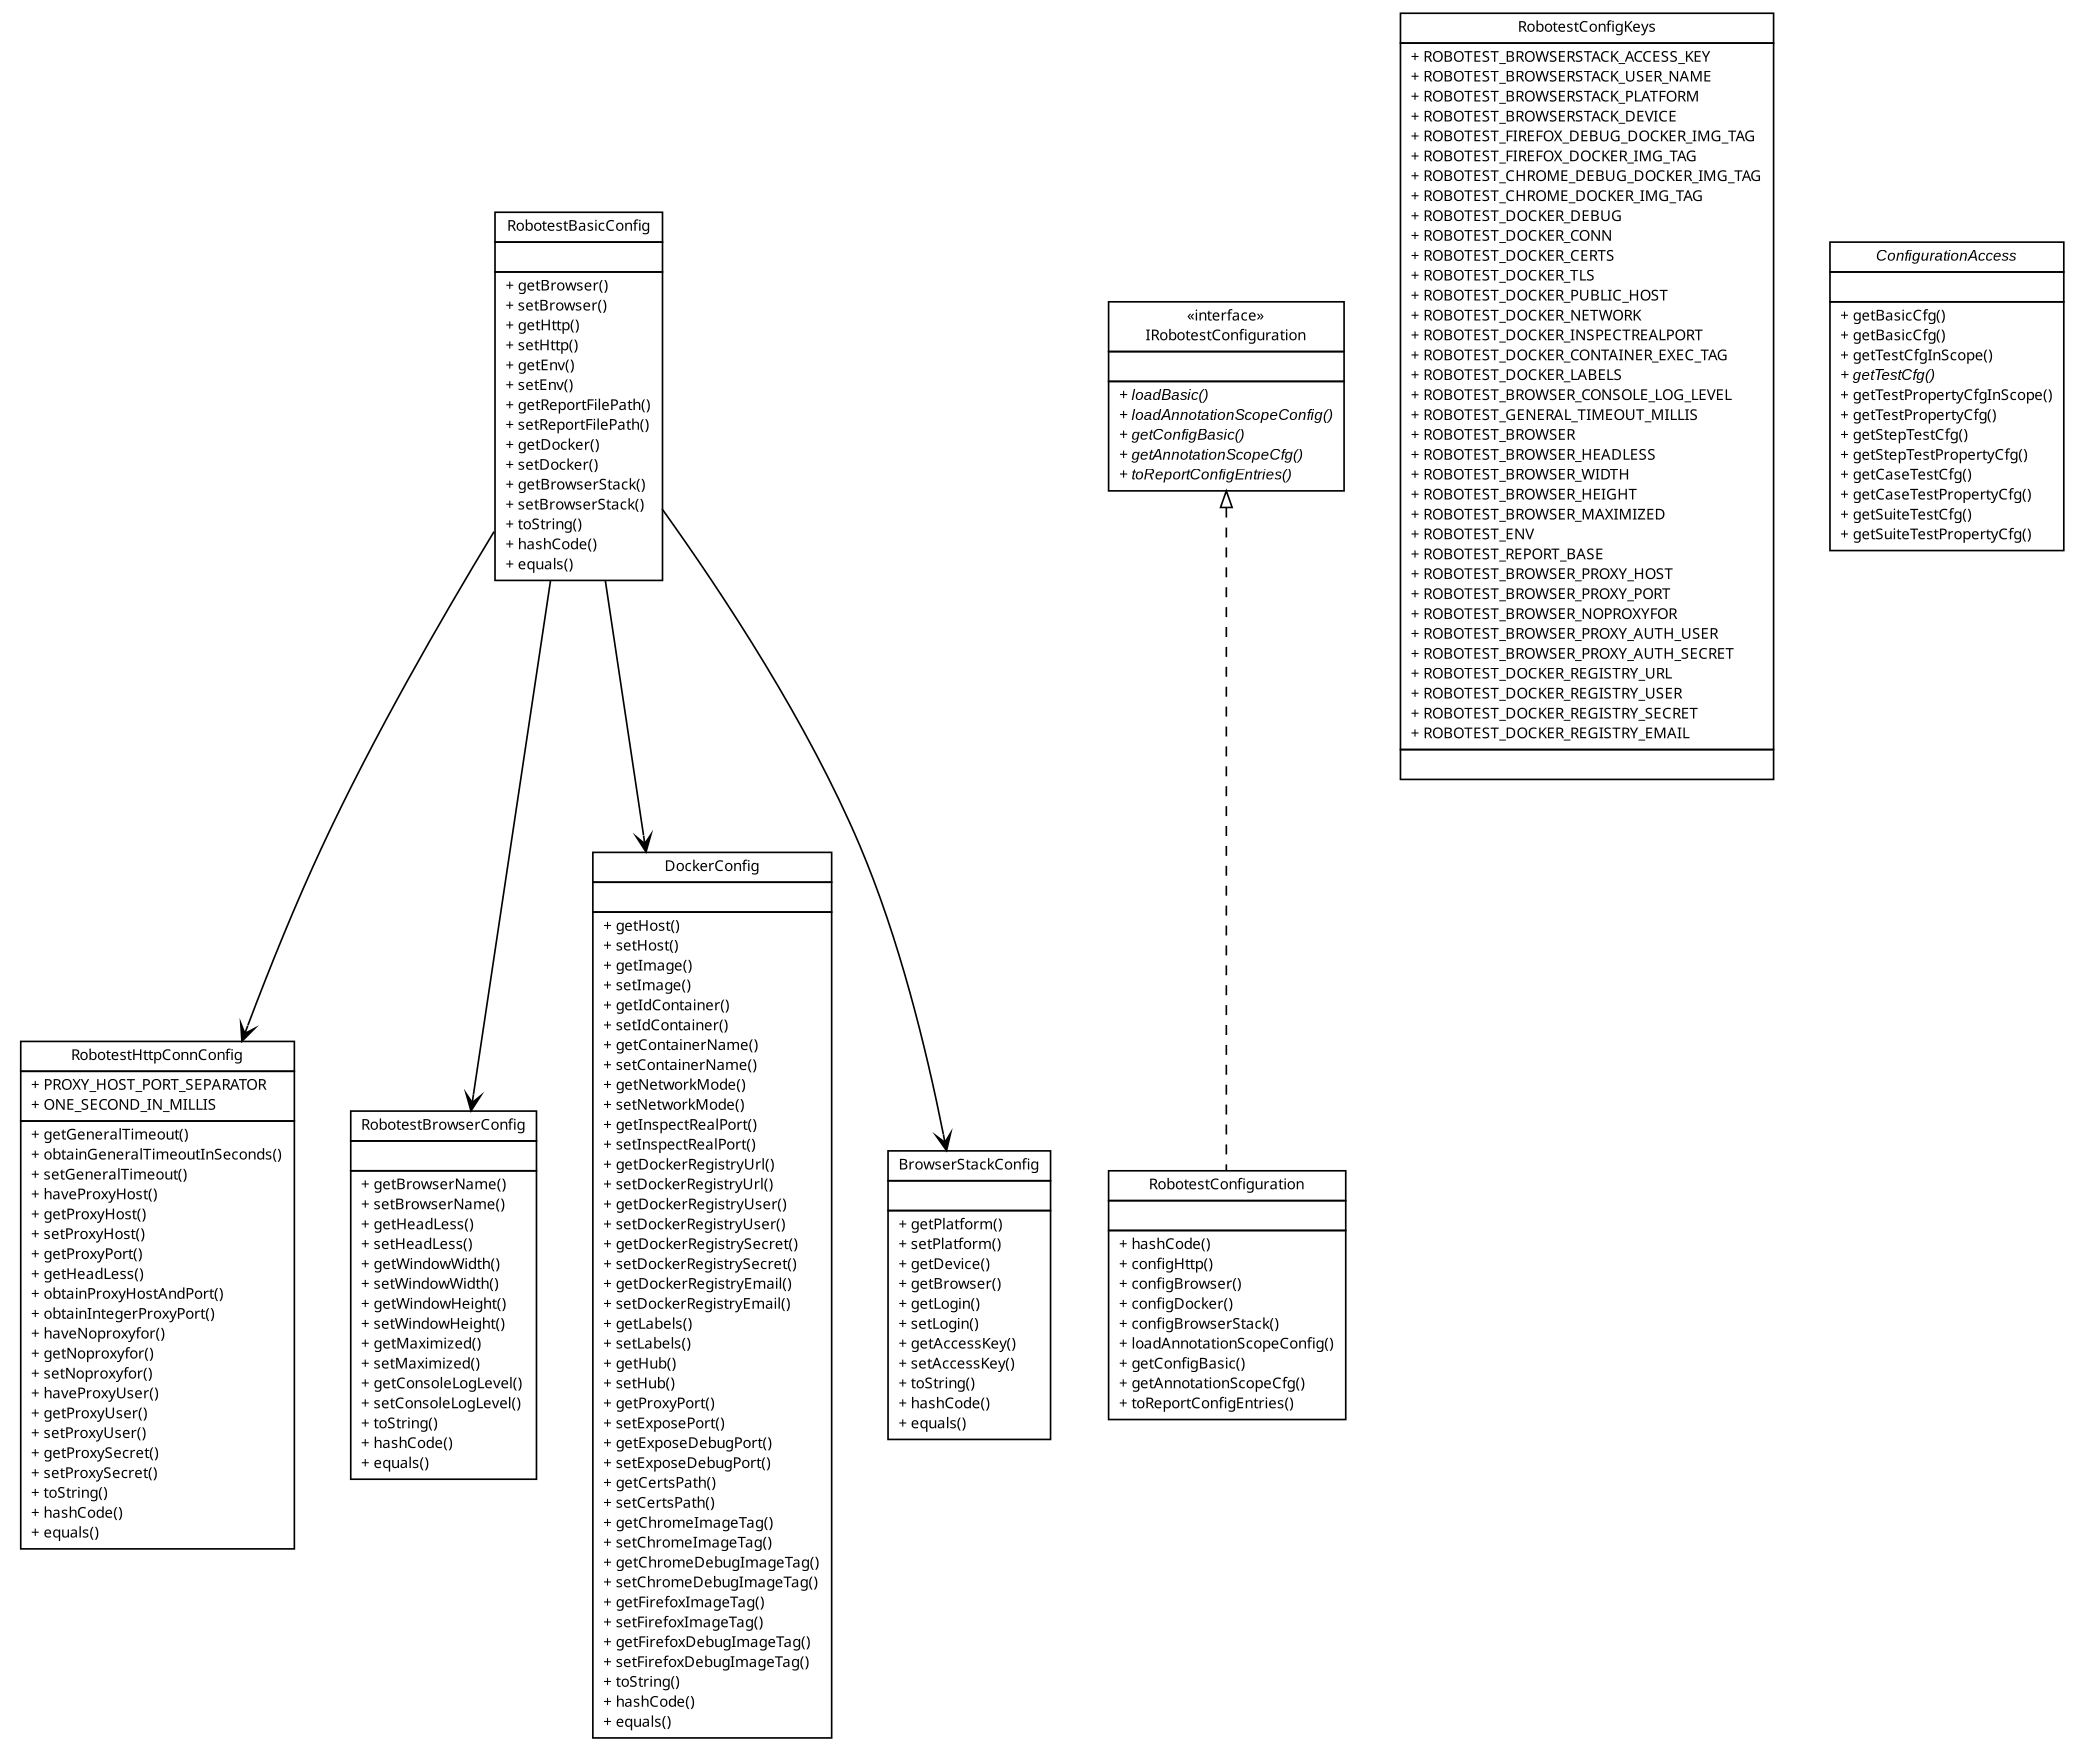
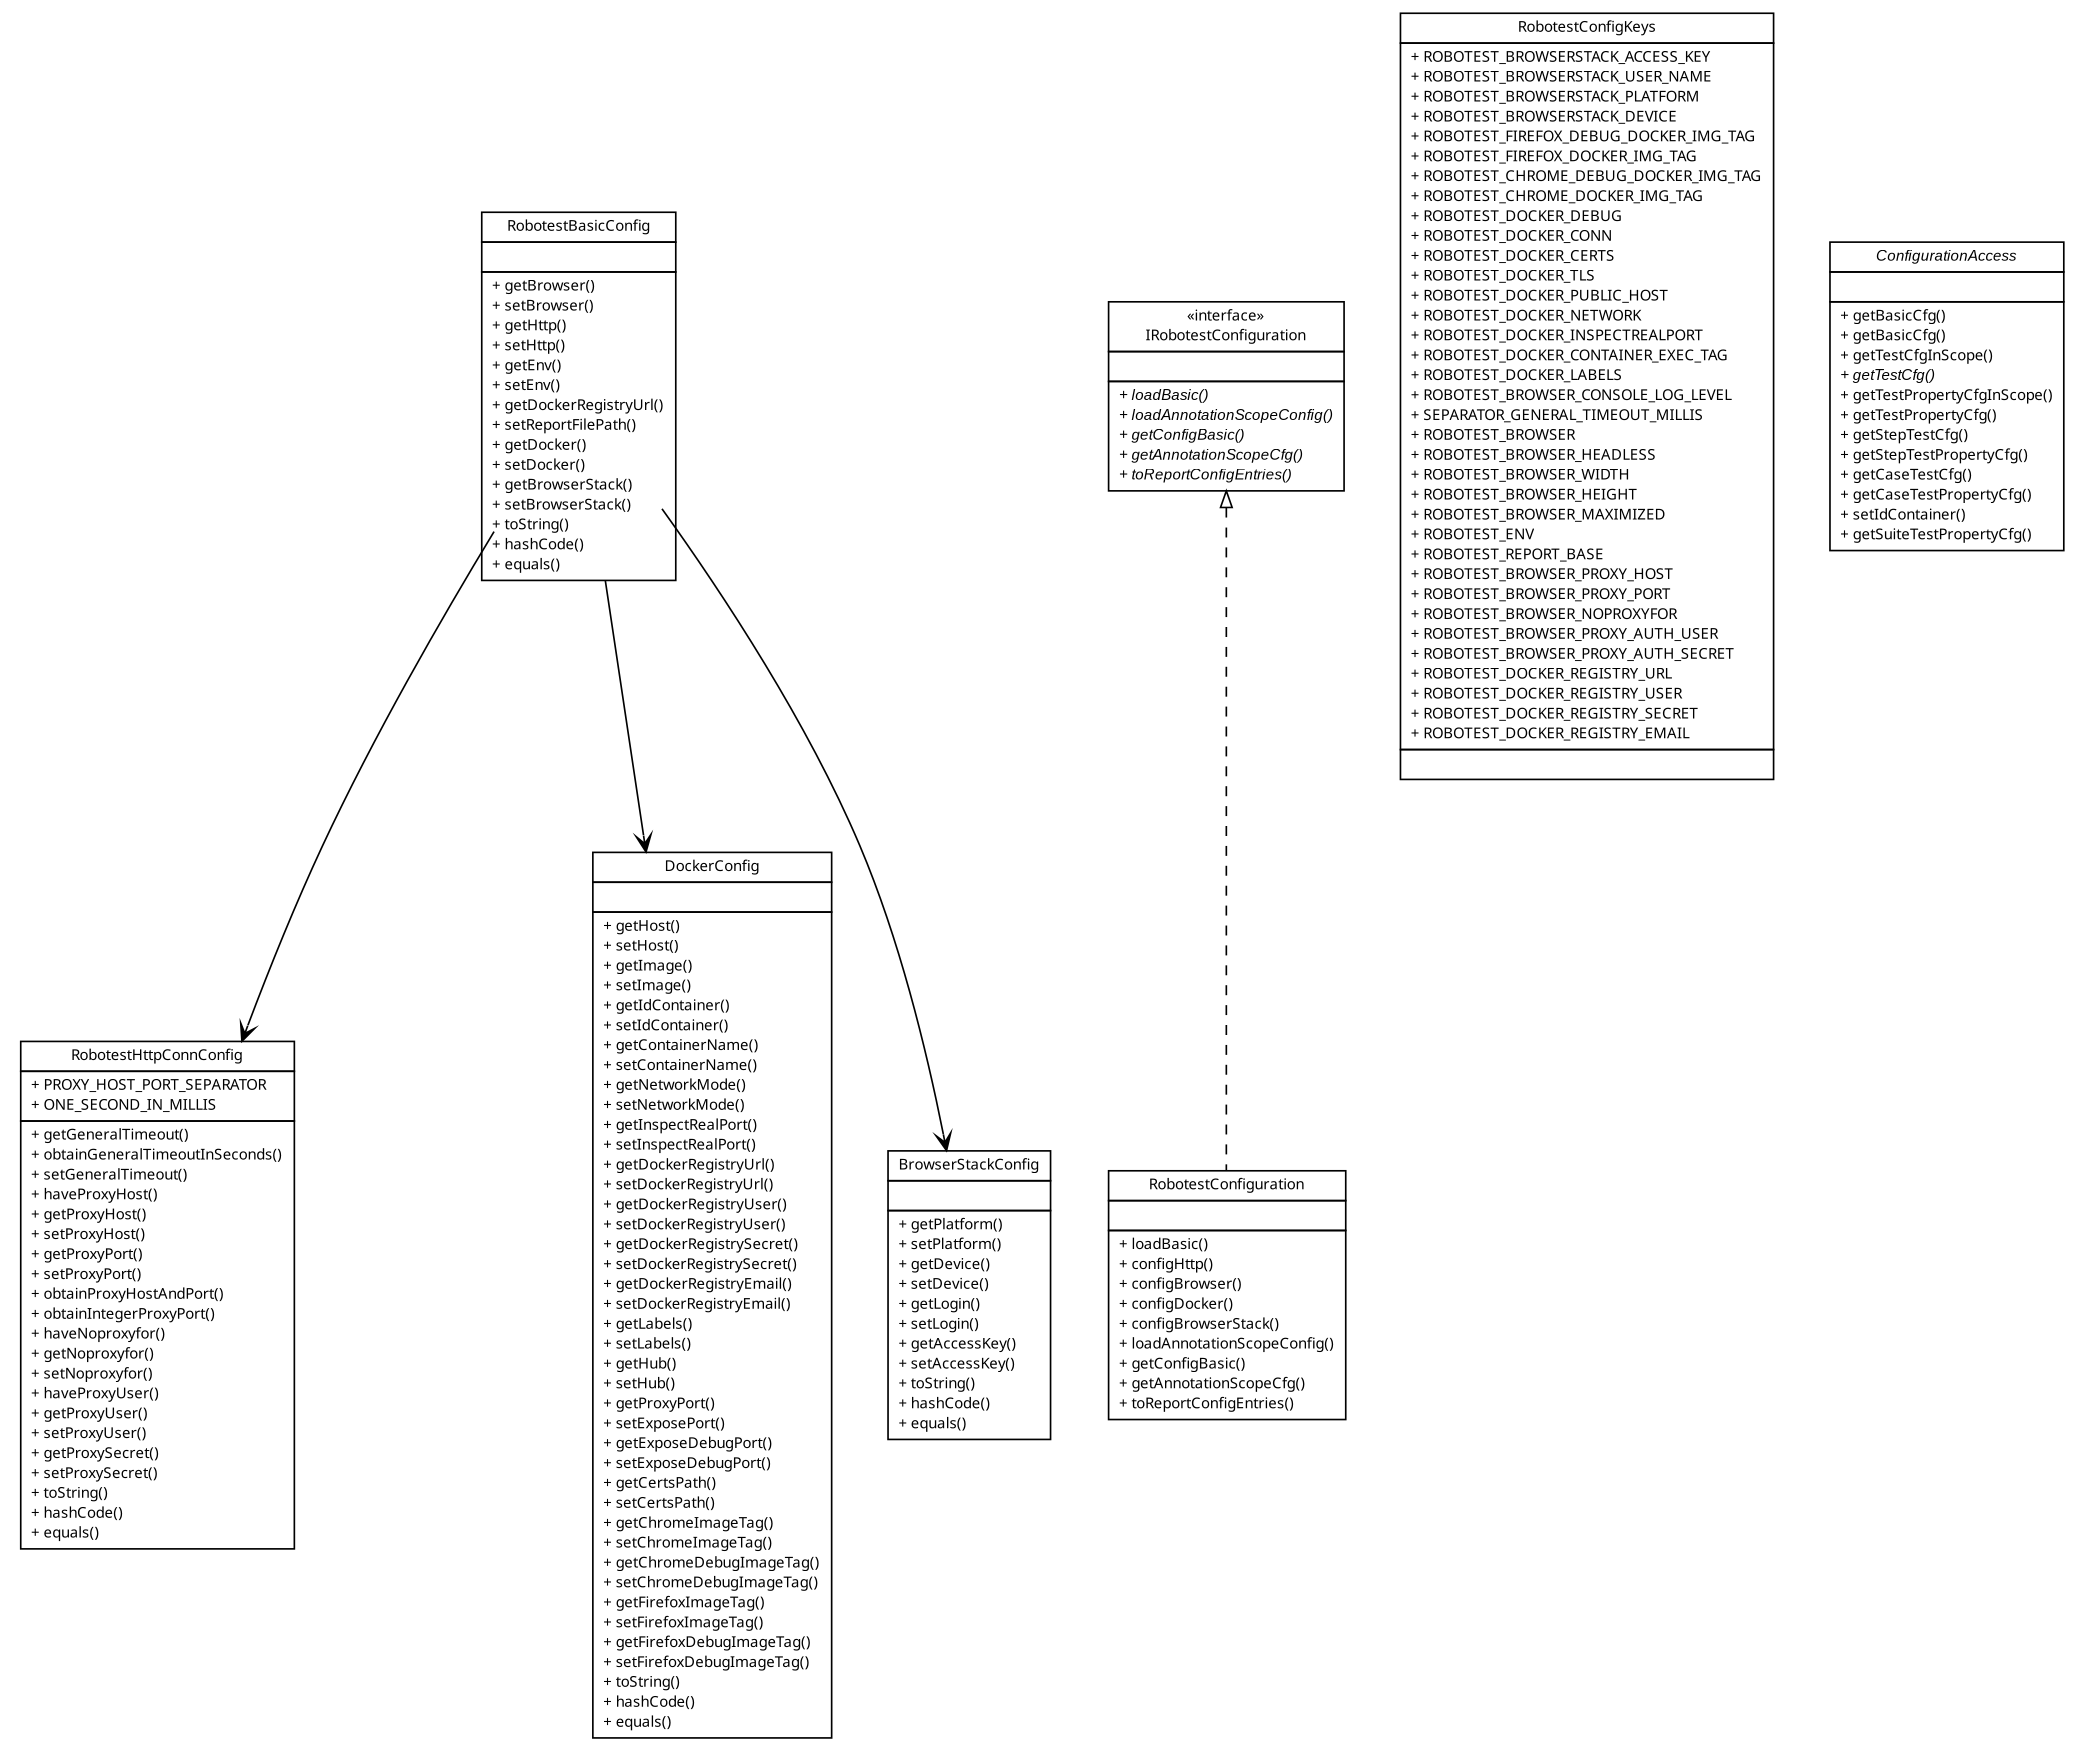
(579, 405) -> (579, 405)
(1555, 415) -> (1557, 415)
(1907, 515) -> (1904, 515)
(1166, 1245) -> (1164, 1245)
(88, 1274) -> (87, 1274)
(950, 1284) -> (944, 1284)
(444, 1295) -> none
